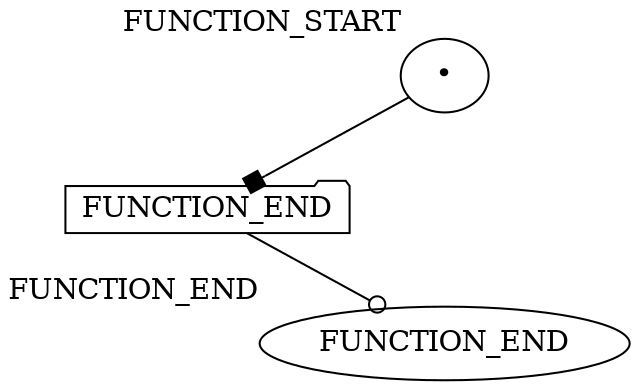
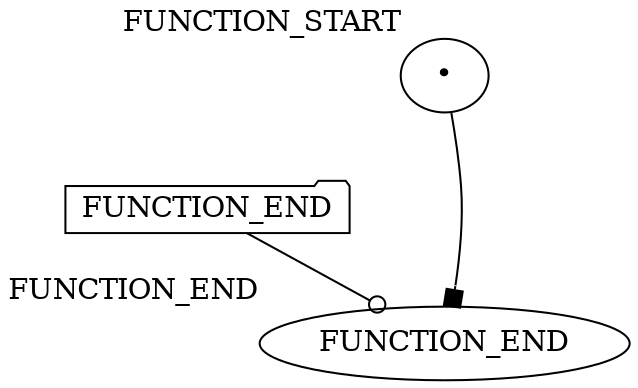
(337, 137) -> (462, 199)
